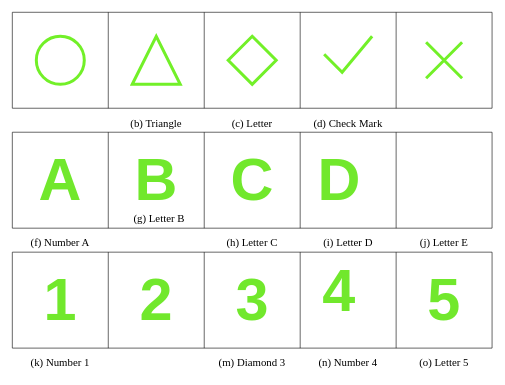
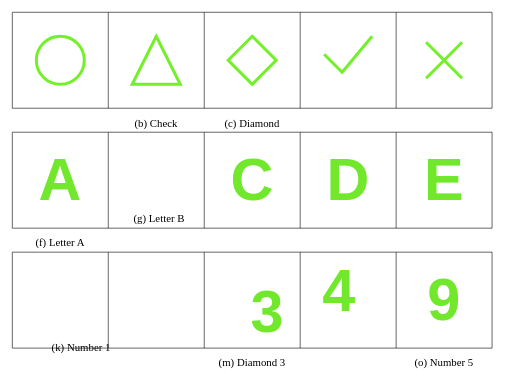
(156, 123) -> (156, 123)
(252, 123) -> (252, 123)
(348, 123) -> none
(156, 180) -> none
(339, 180) -> (348, 180)
none -> (444, 180)
(60, 243) -> (60, 243)
(252, 243) -> none
(348, 243) -> none
(444, 243) -> none
(60, 300) -> none
(156, 300) -> none
(252, 300) -> (267, 312)
(444, 300) -> (444, 300)
(60, 363) -> (81, 348)
(348, 363) -> none
(444, 363) -> (444, 363)
